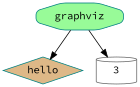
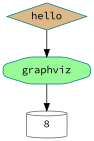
(63, 42) -> (47, 40)
(116, 70) -> (47, 124)
